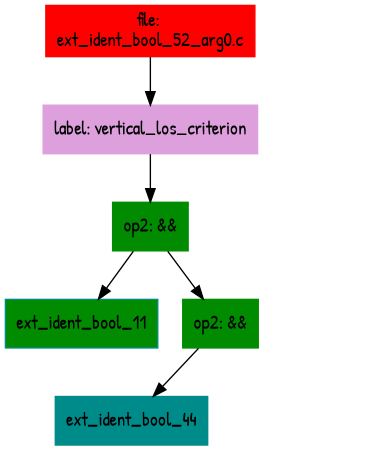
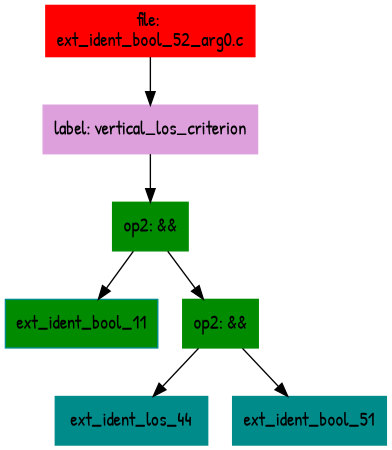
(131, 421) -> (131, 421)
none -> (310, 421)
